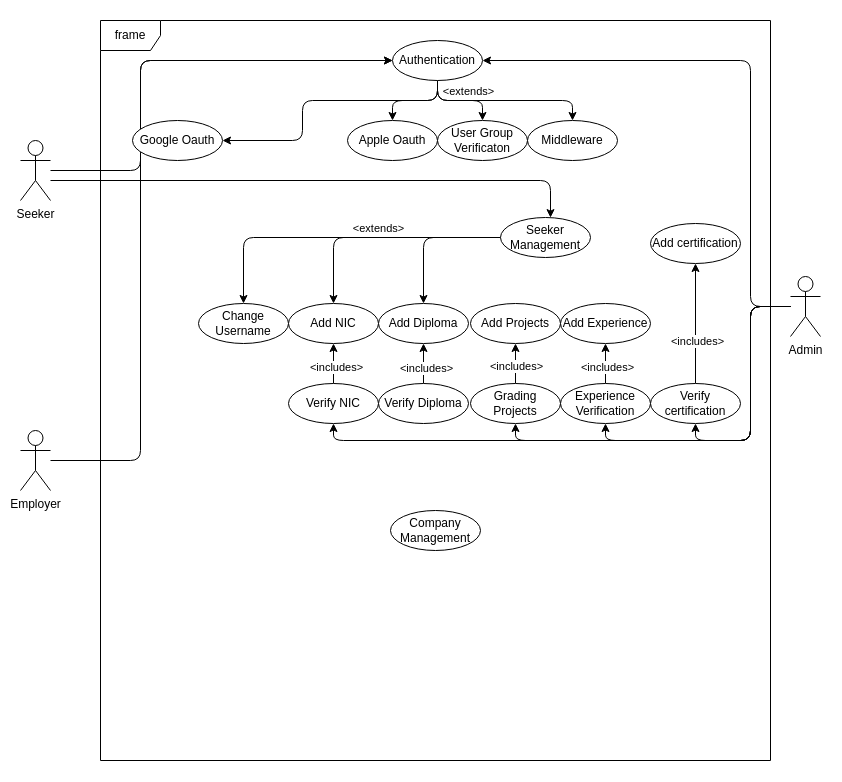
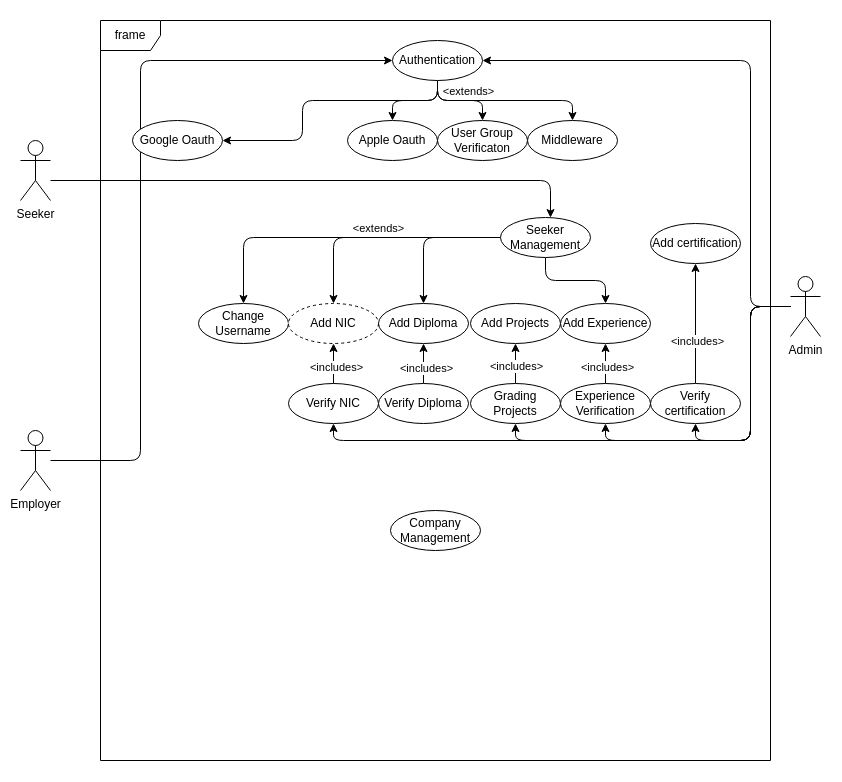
(93, 171) -> none
none -> (573, 281)
(334, 324) -> (334, 324)
